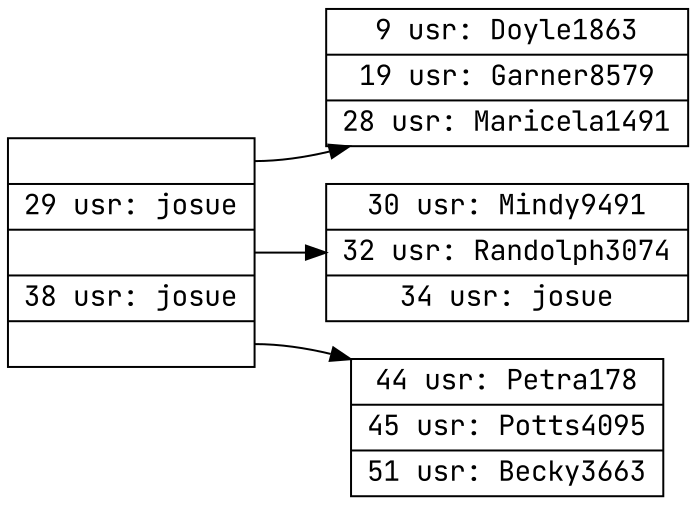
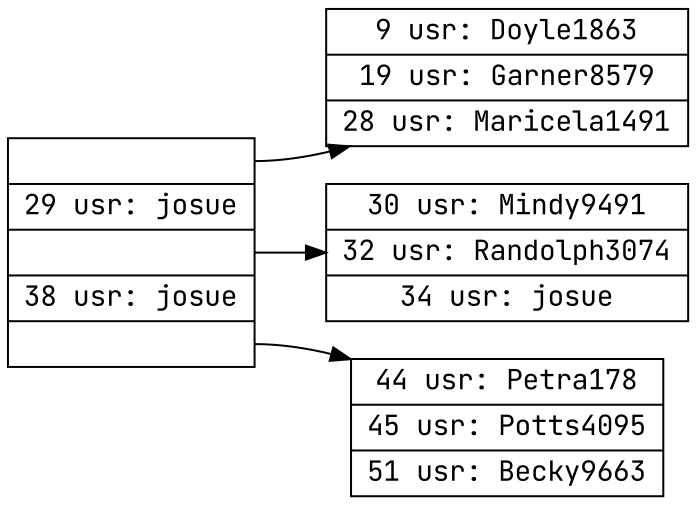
(507, 472) -> (507, 472)
